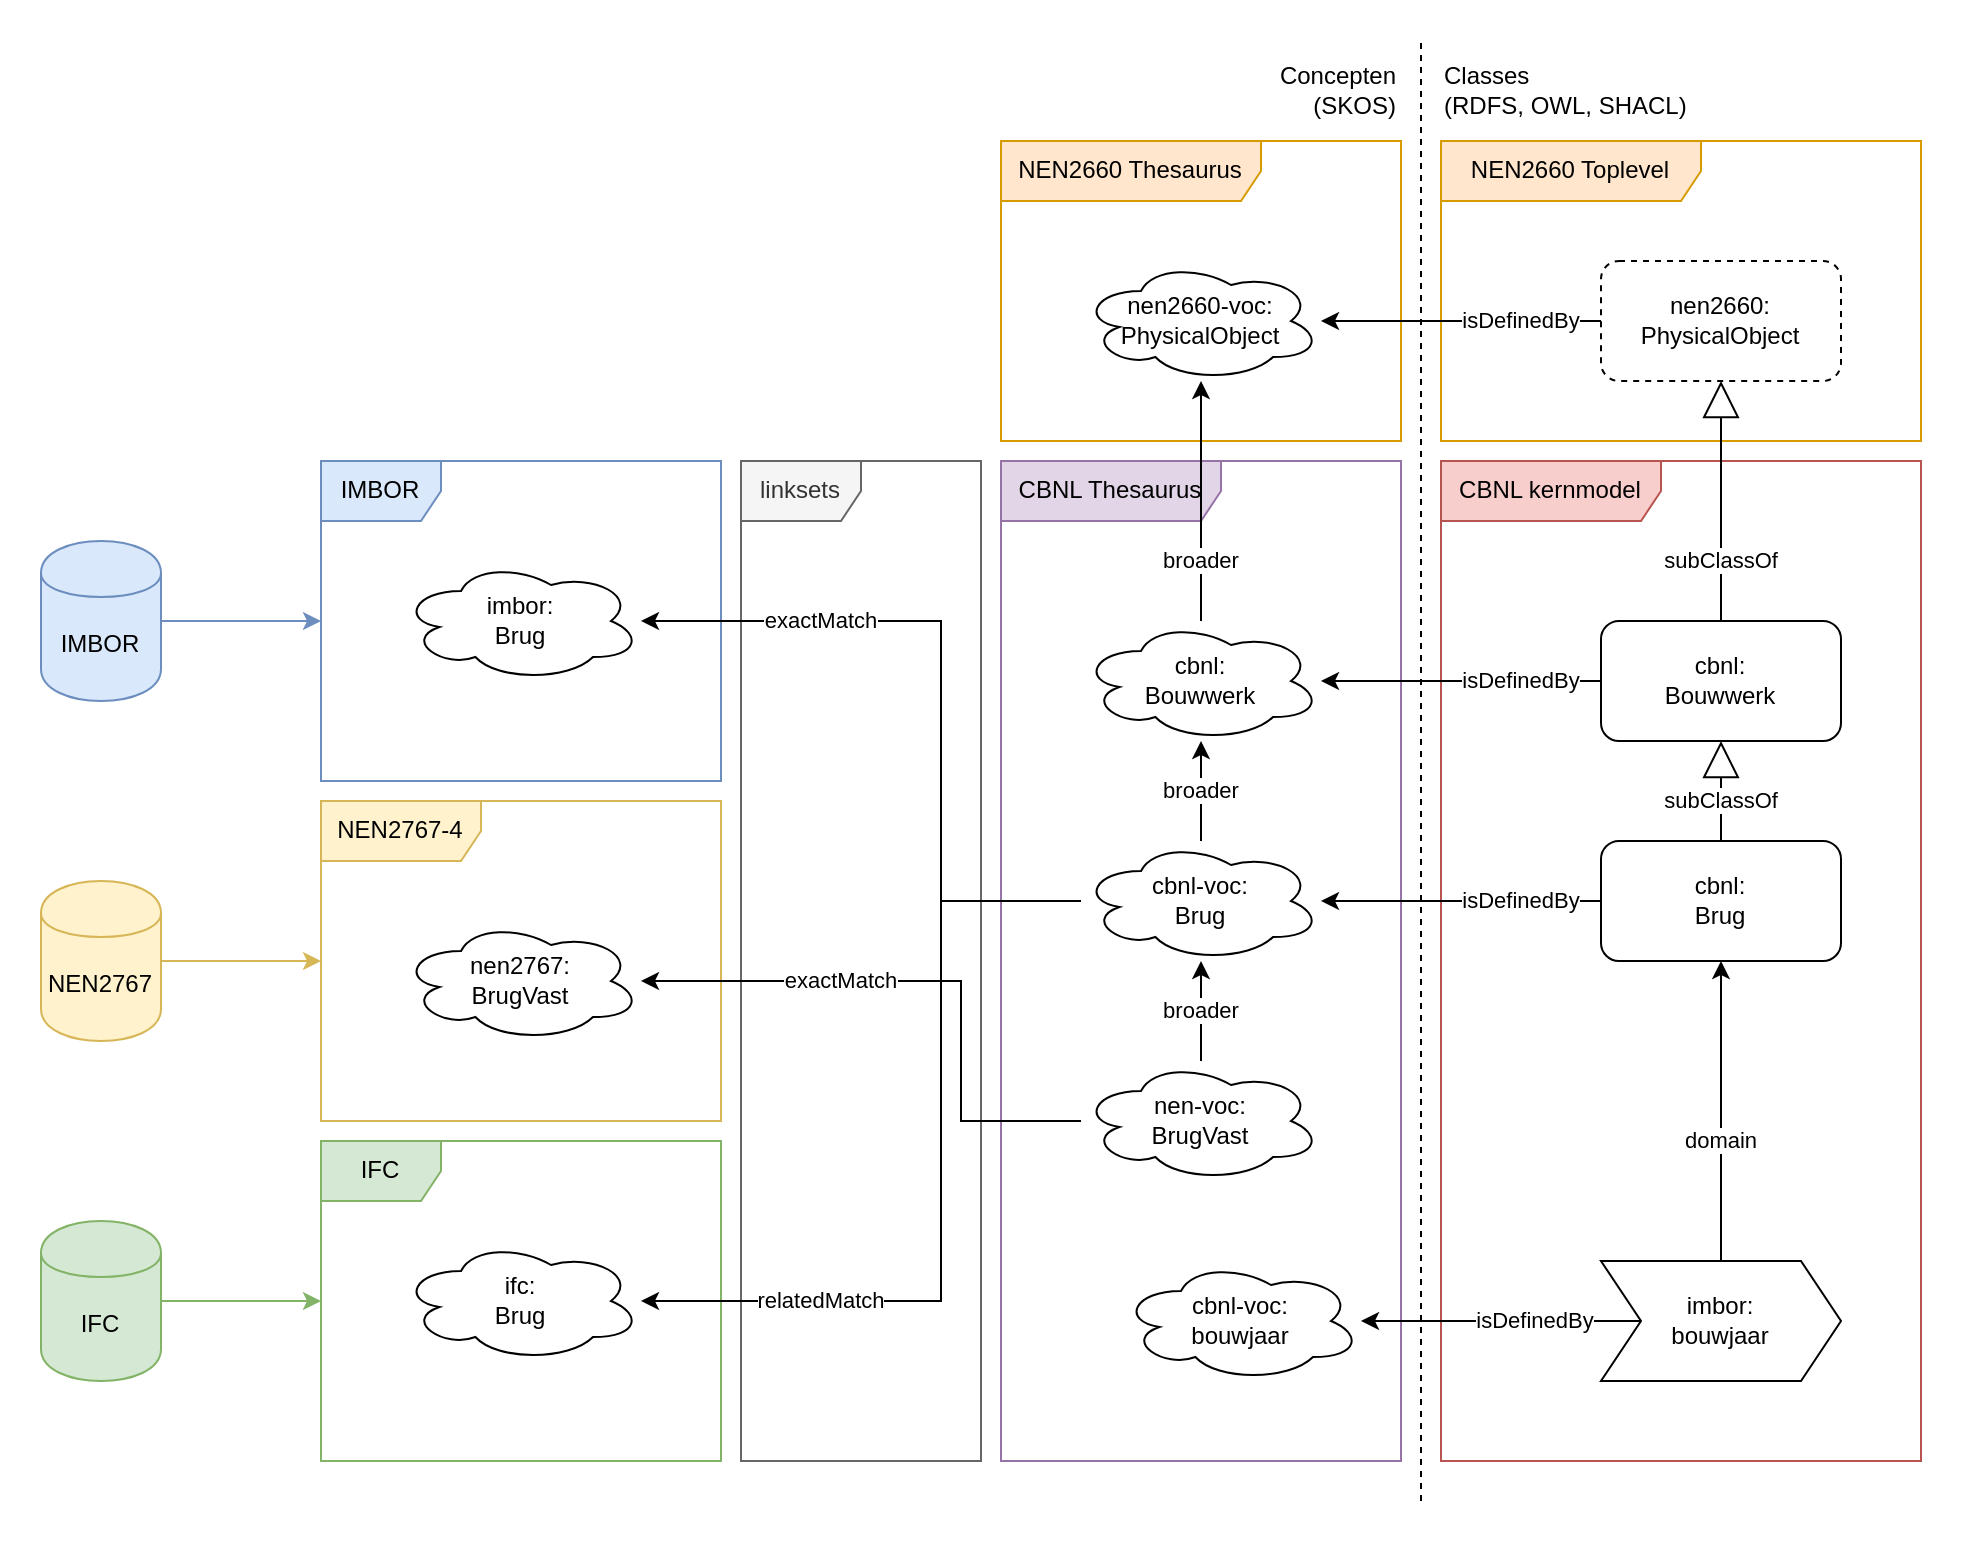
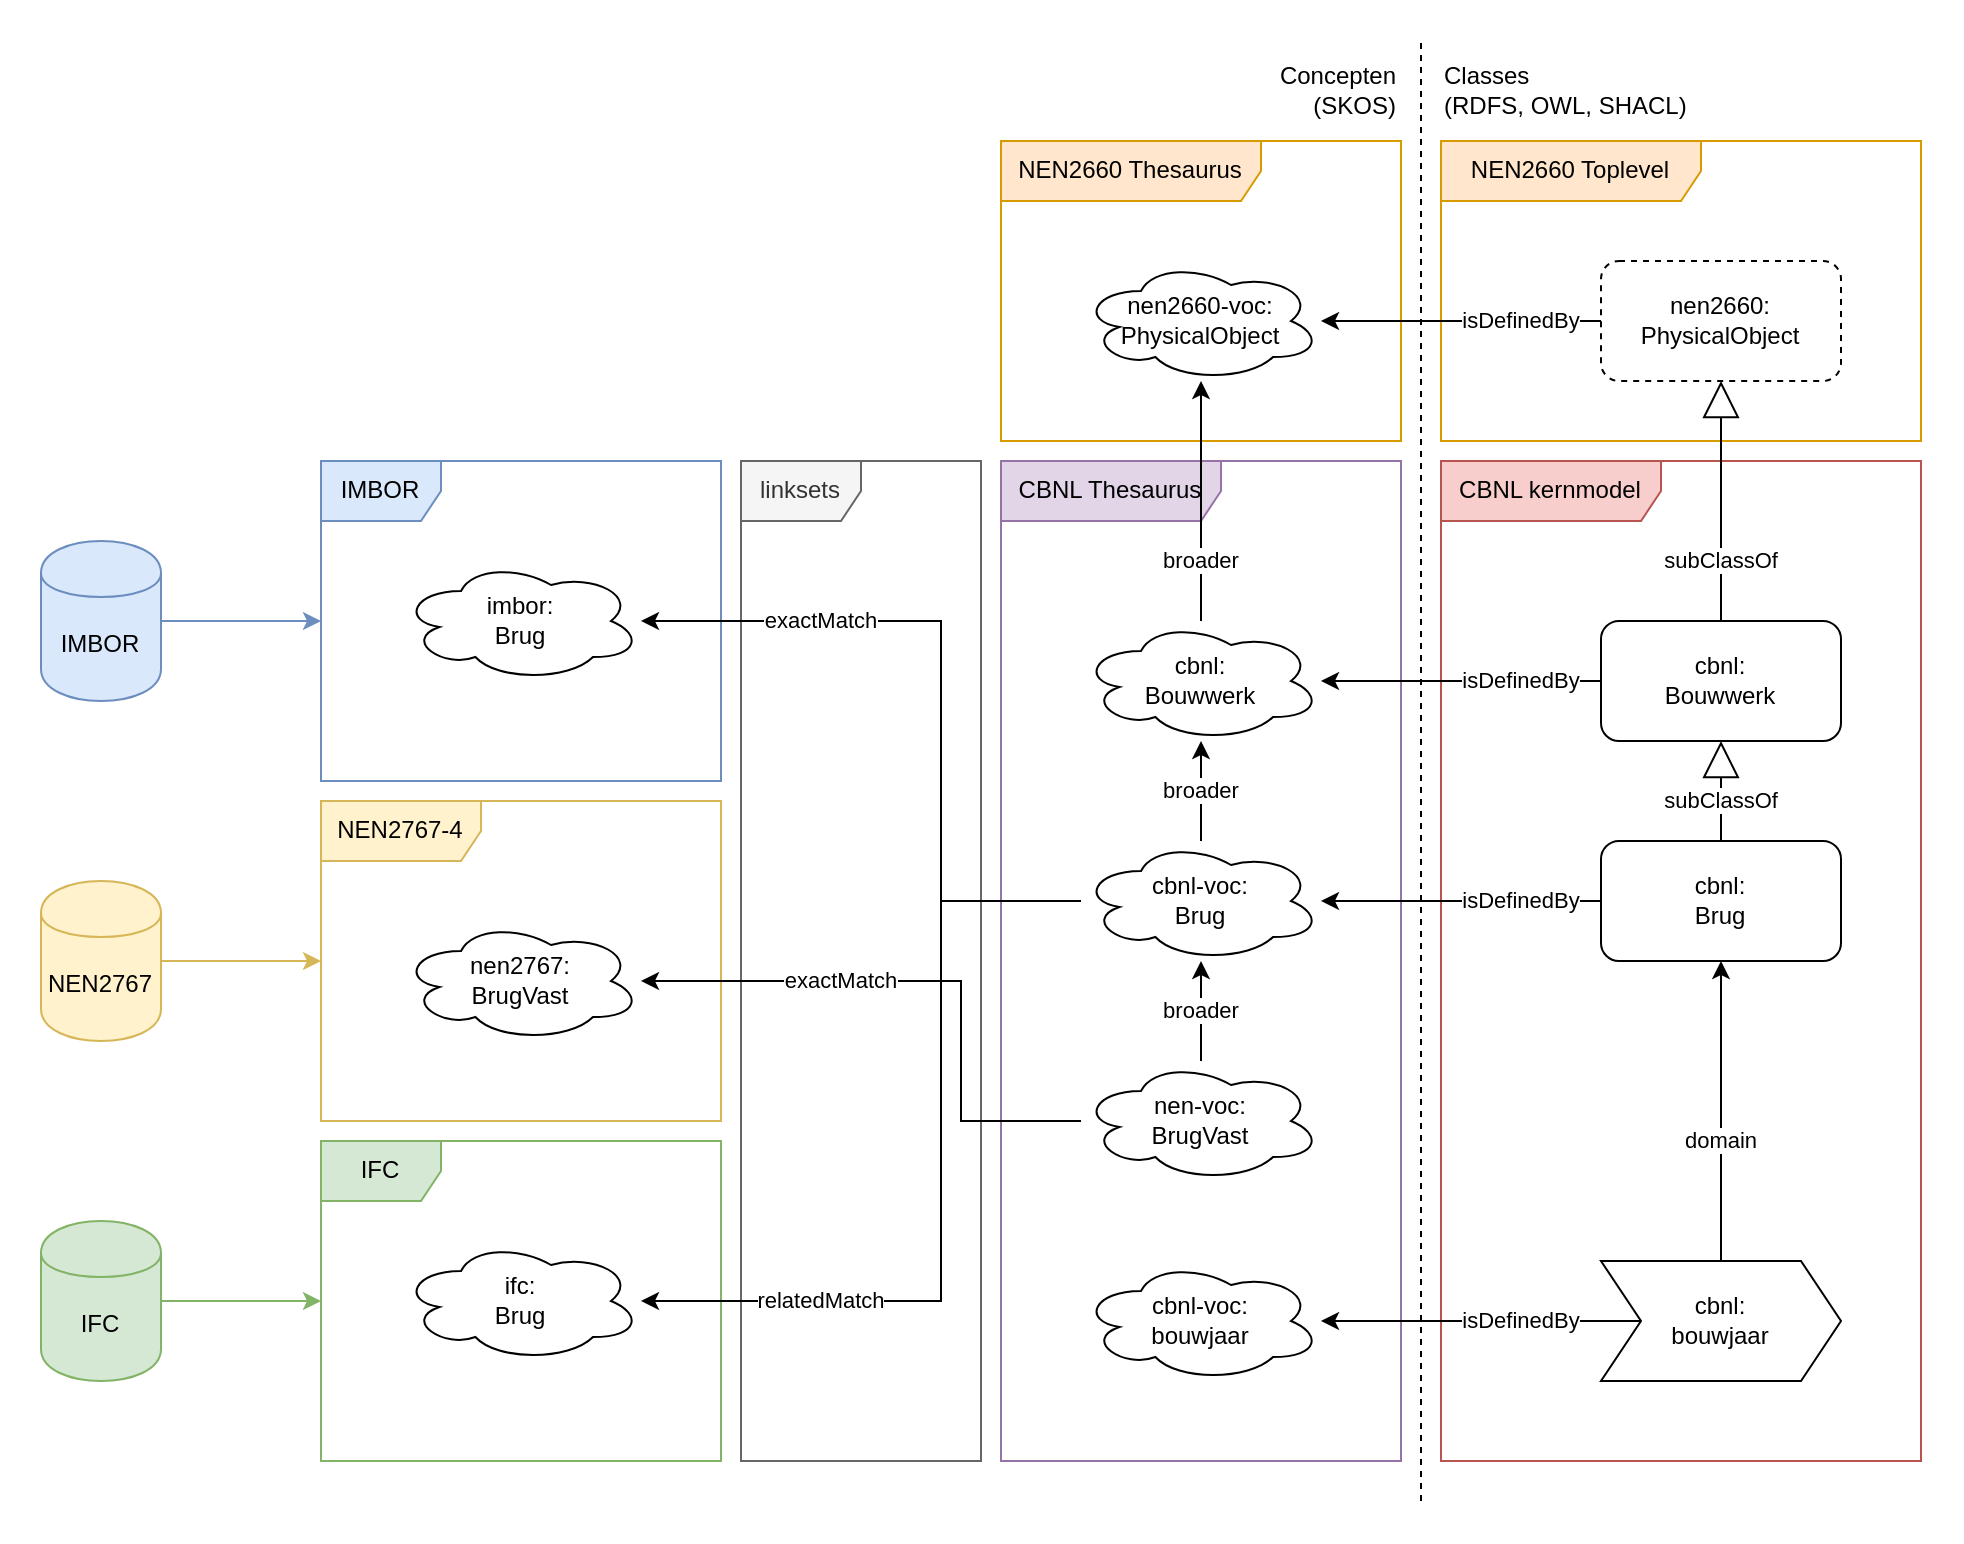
(1241, 1321) -> (1201, 1321)
(1721, 1321) -> (1721, 1321)
